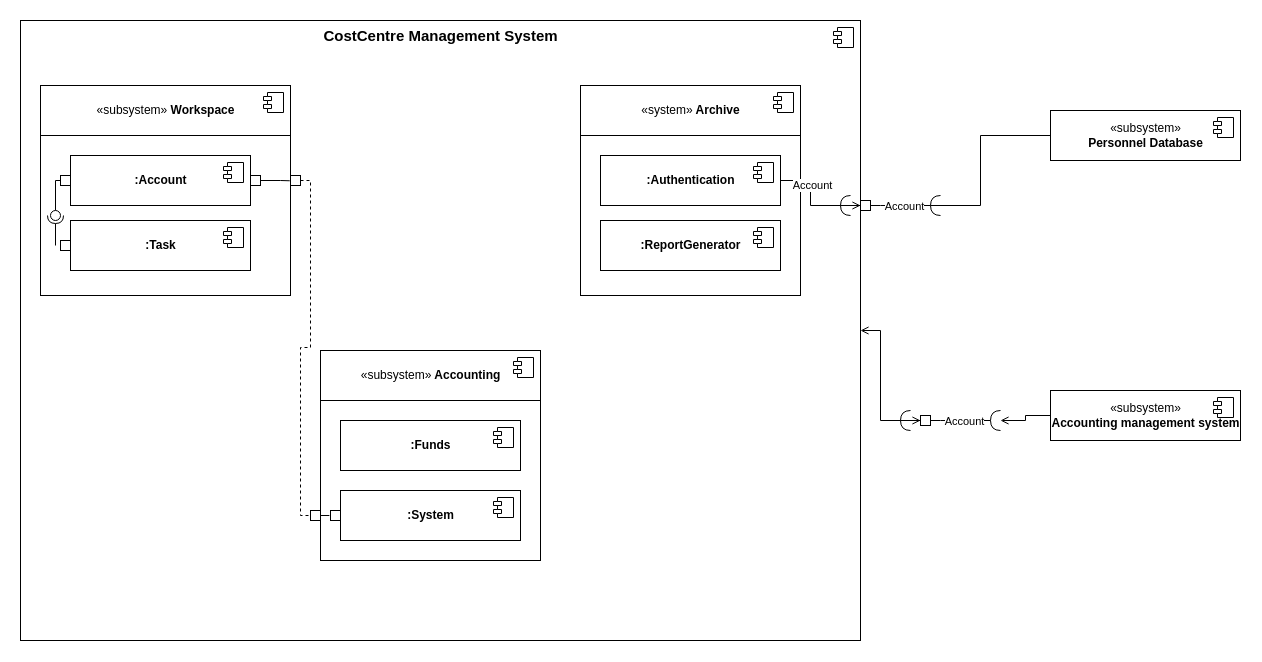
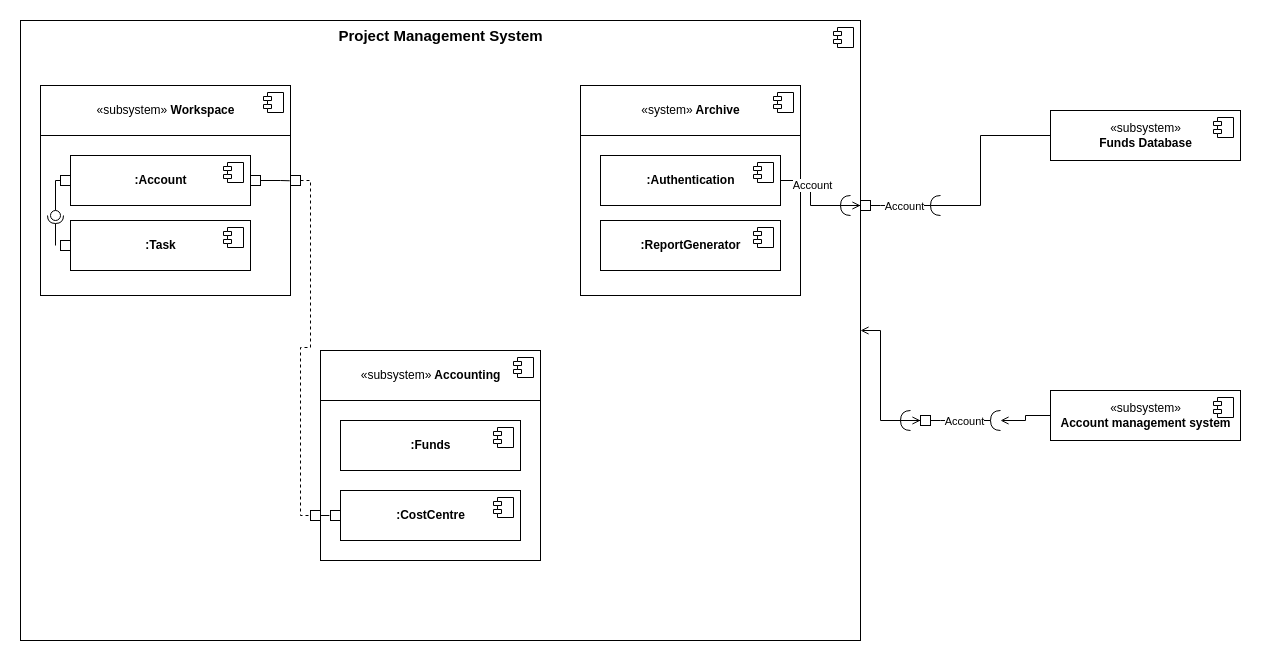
(441, 35) -> (441, 35)
(1146, 136) -> (1146, 136)
(1146, 416) -> (1146, 416)
(431, 516) -> (431, 516)
